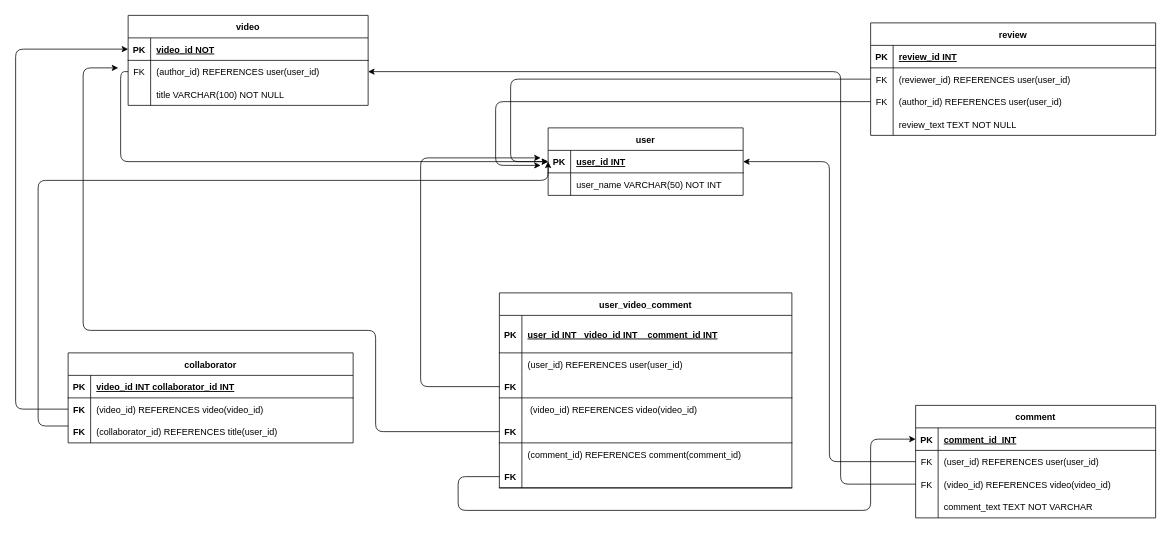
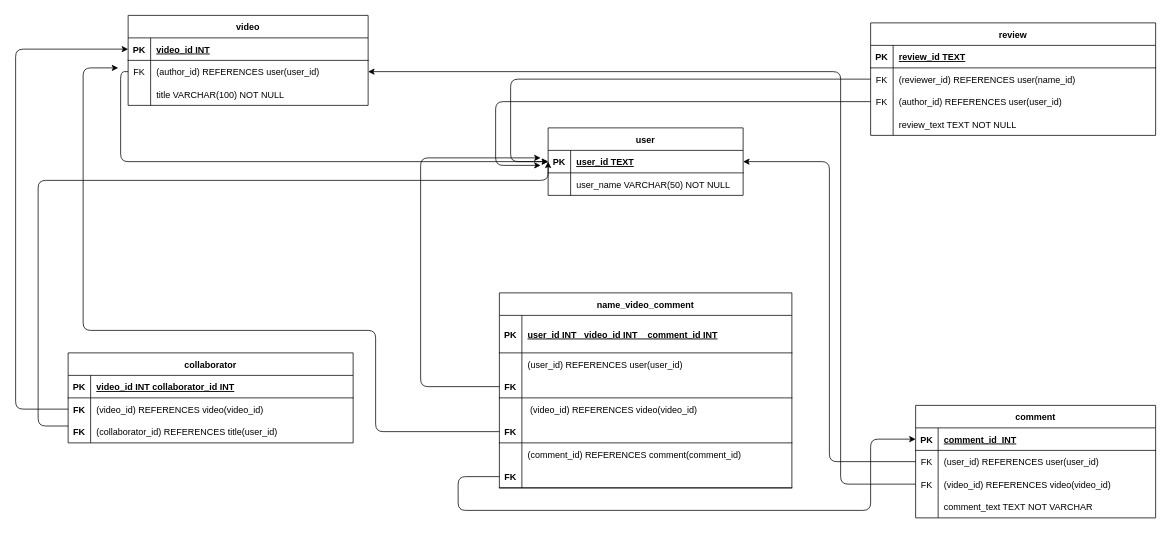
(183, 50) -> (183, 50)
(928, 57) -> (930, 57)
(988, 80) -> (988, 80)
(601, 162) -> (604, 162)
(646, 185) -> (648, 185)
(645, 305) -> (645, 305)
